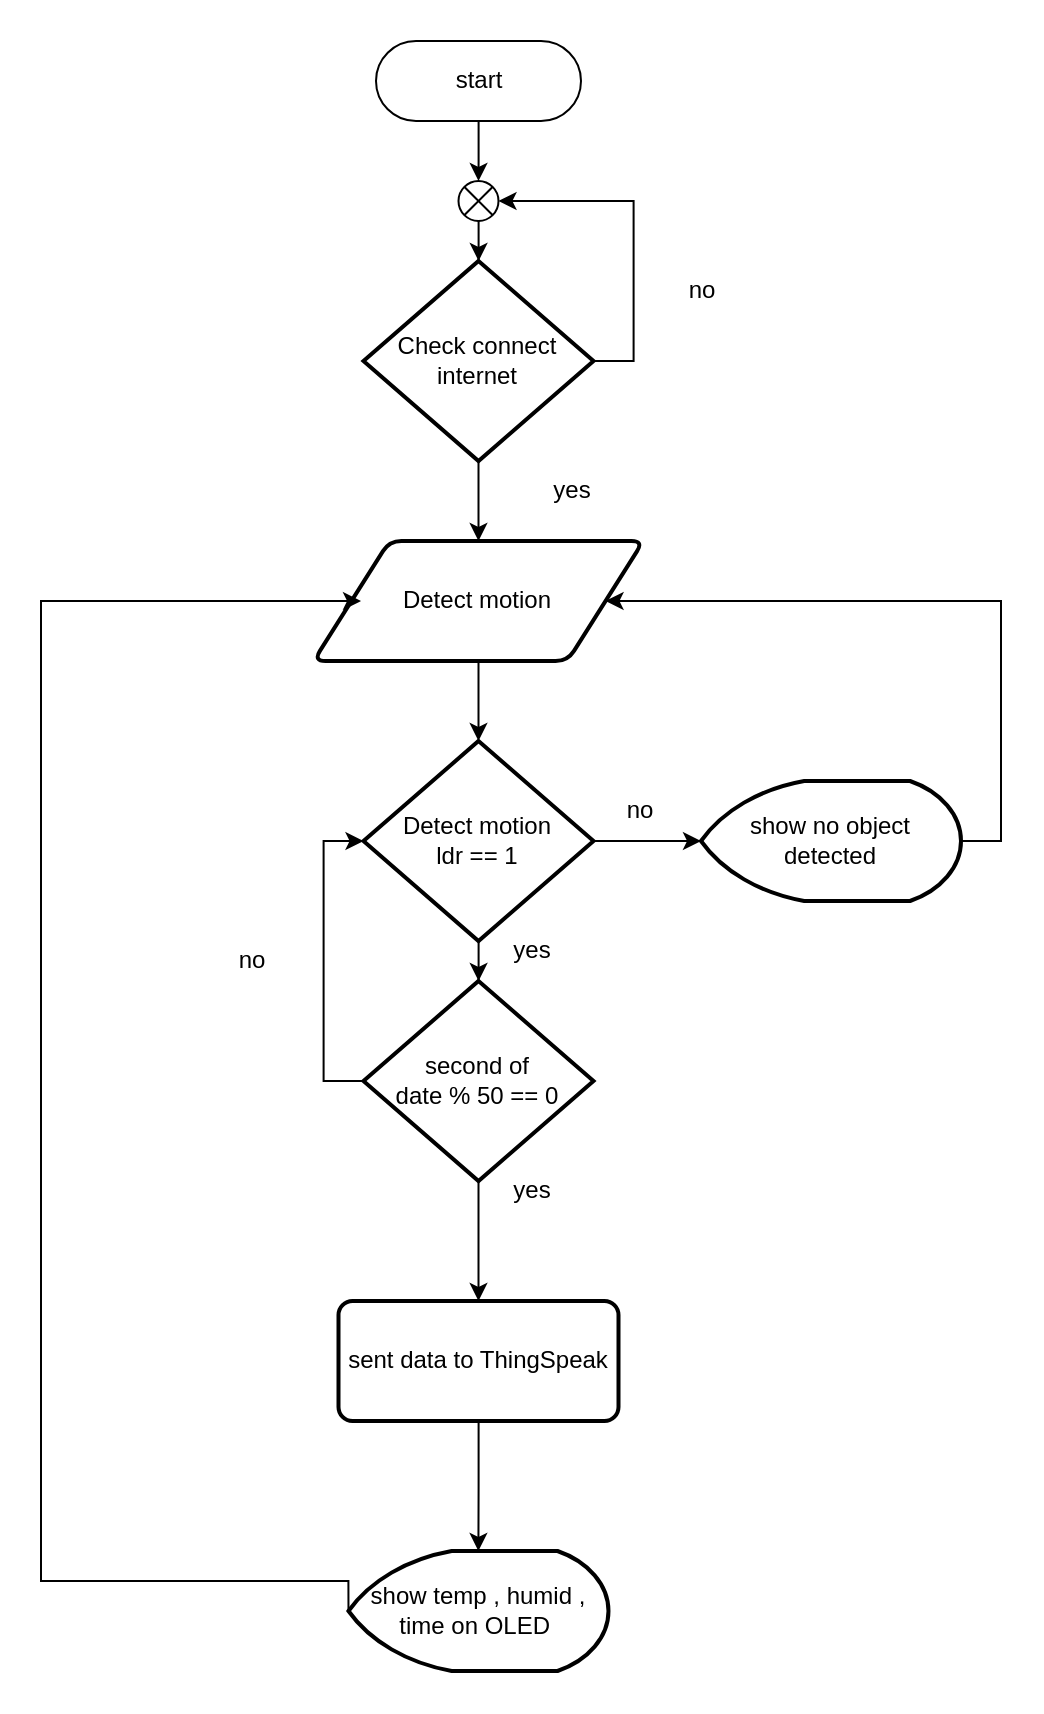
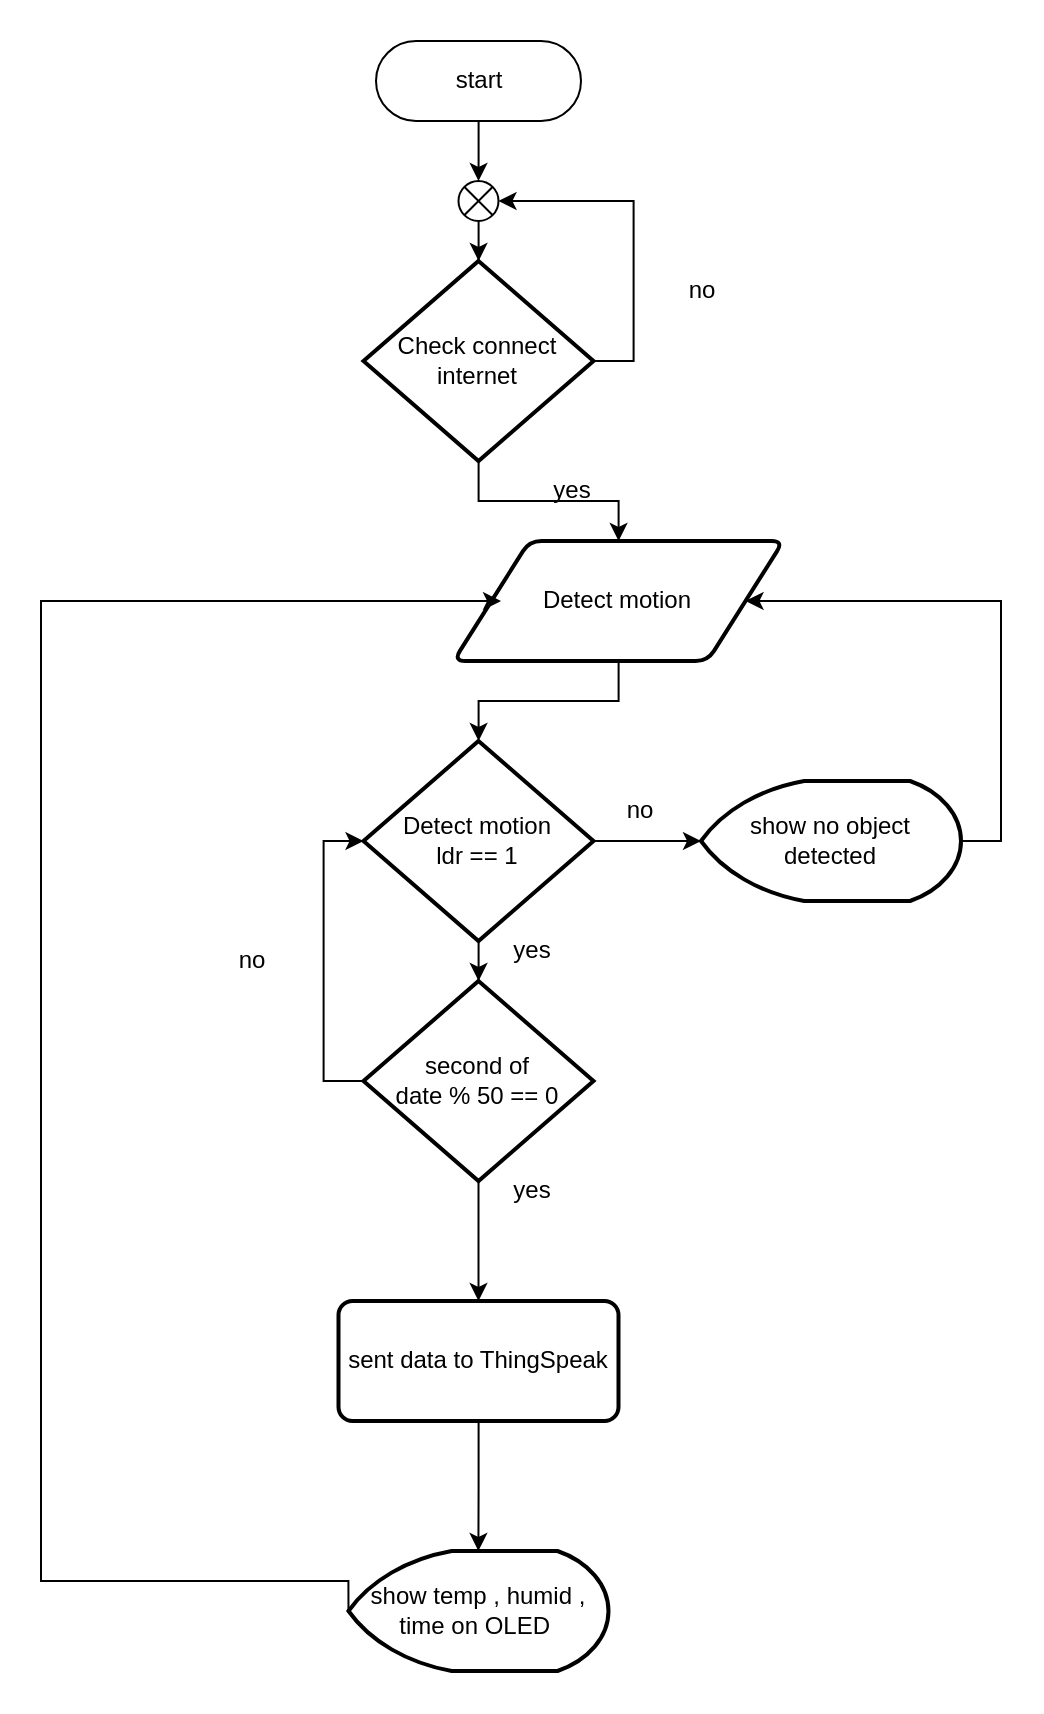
(479, 601) -> (619, 601)
